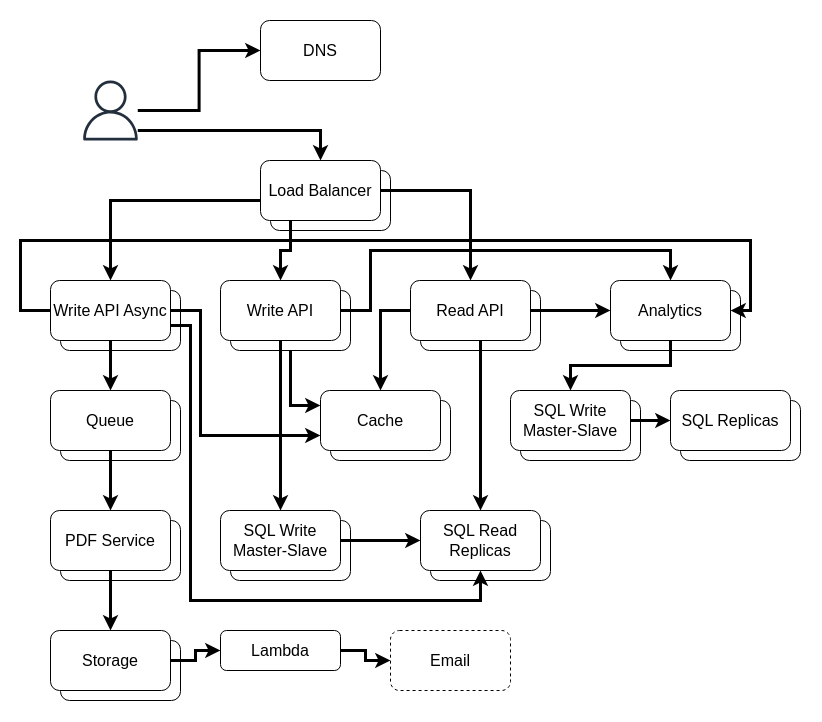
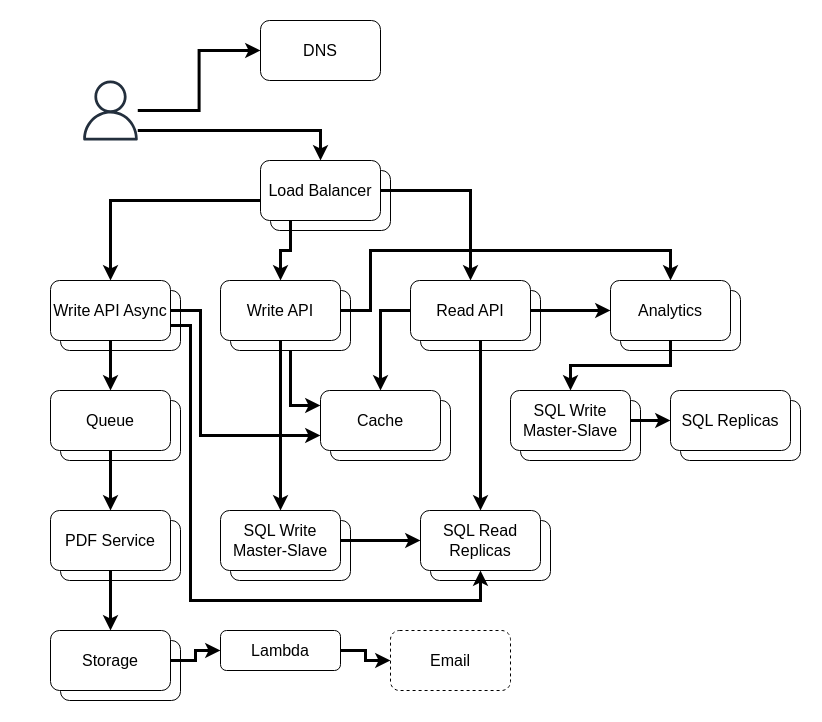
(375, 241) -> none
